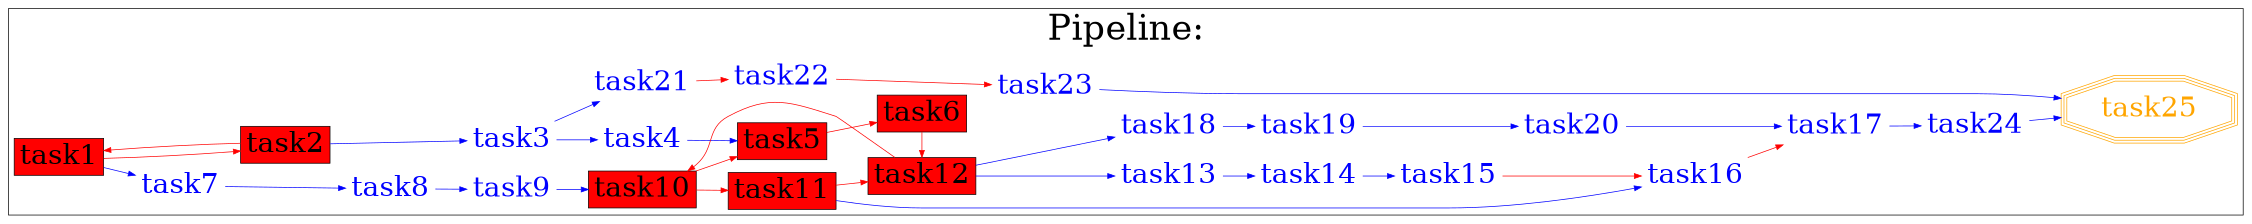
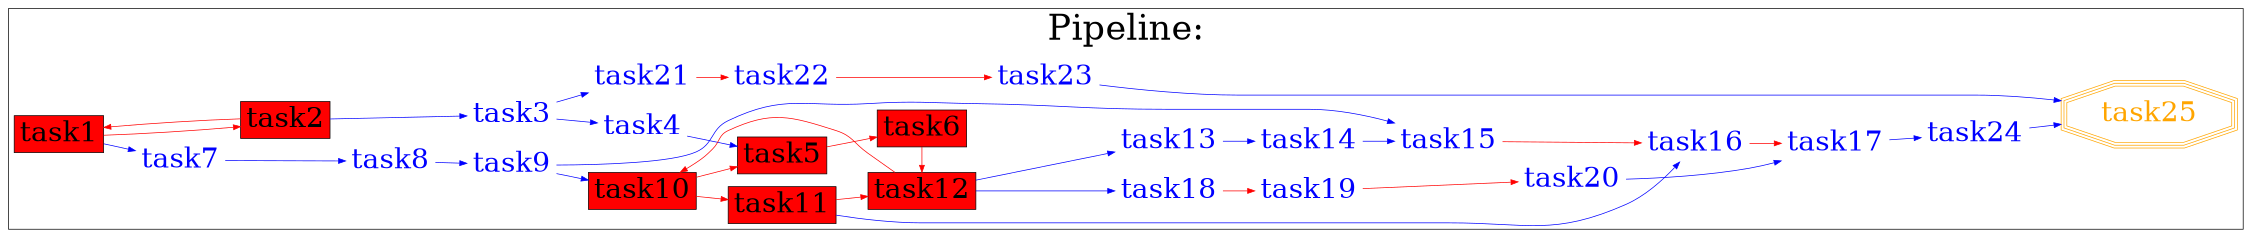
none -> (964, 103)
(1235, 126) -> (1235, 191)
(1437, 126) -> (1437, 185)
